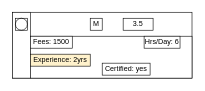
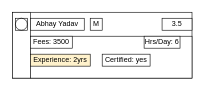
none -> (57, 24)
(138, 24) -> (177, 24)
(51, 42) -> (51, 42)
(126, 69) -> (126, 60)
